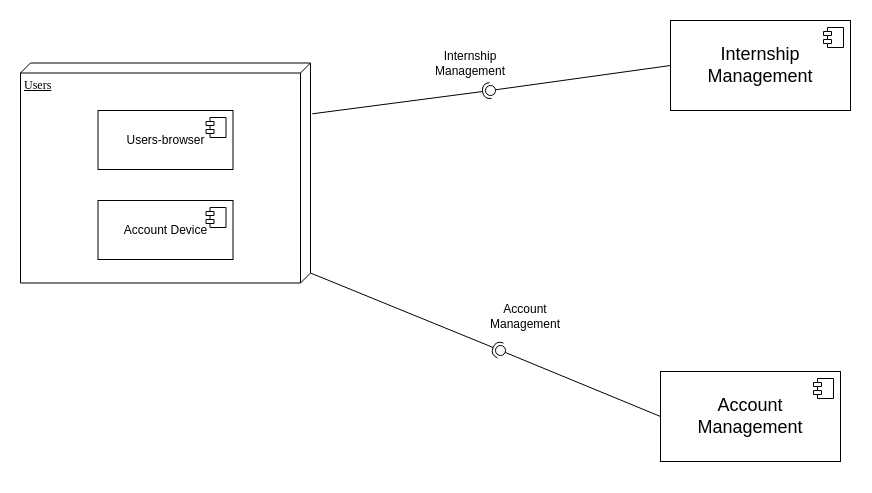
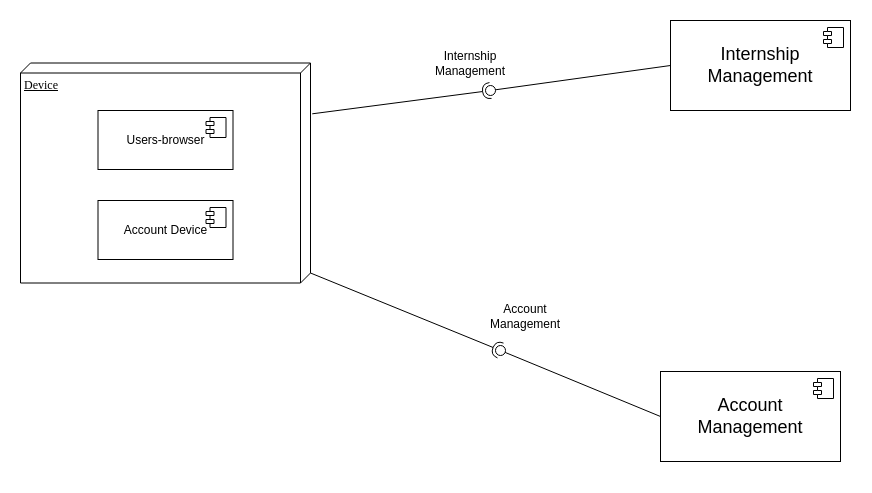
(41, 86) -> (43, 86)
